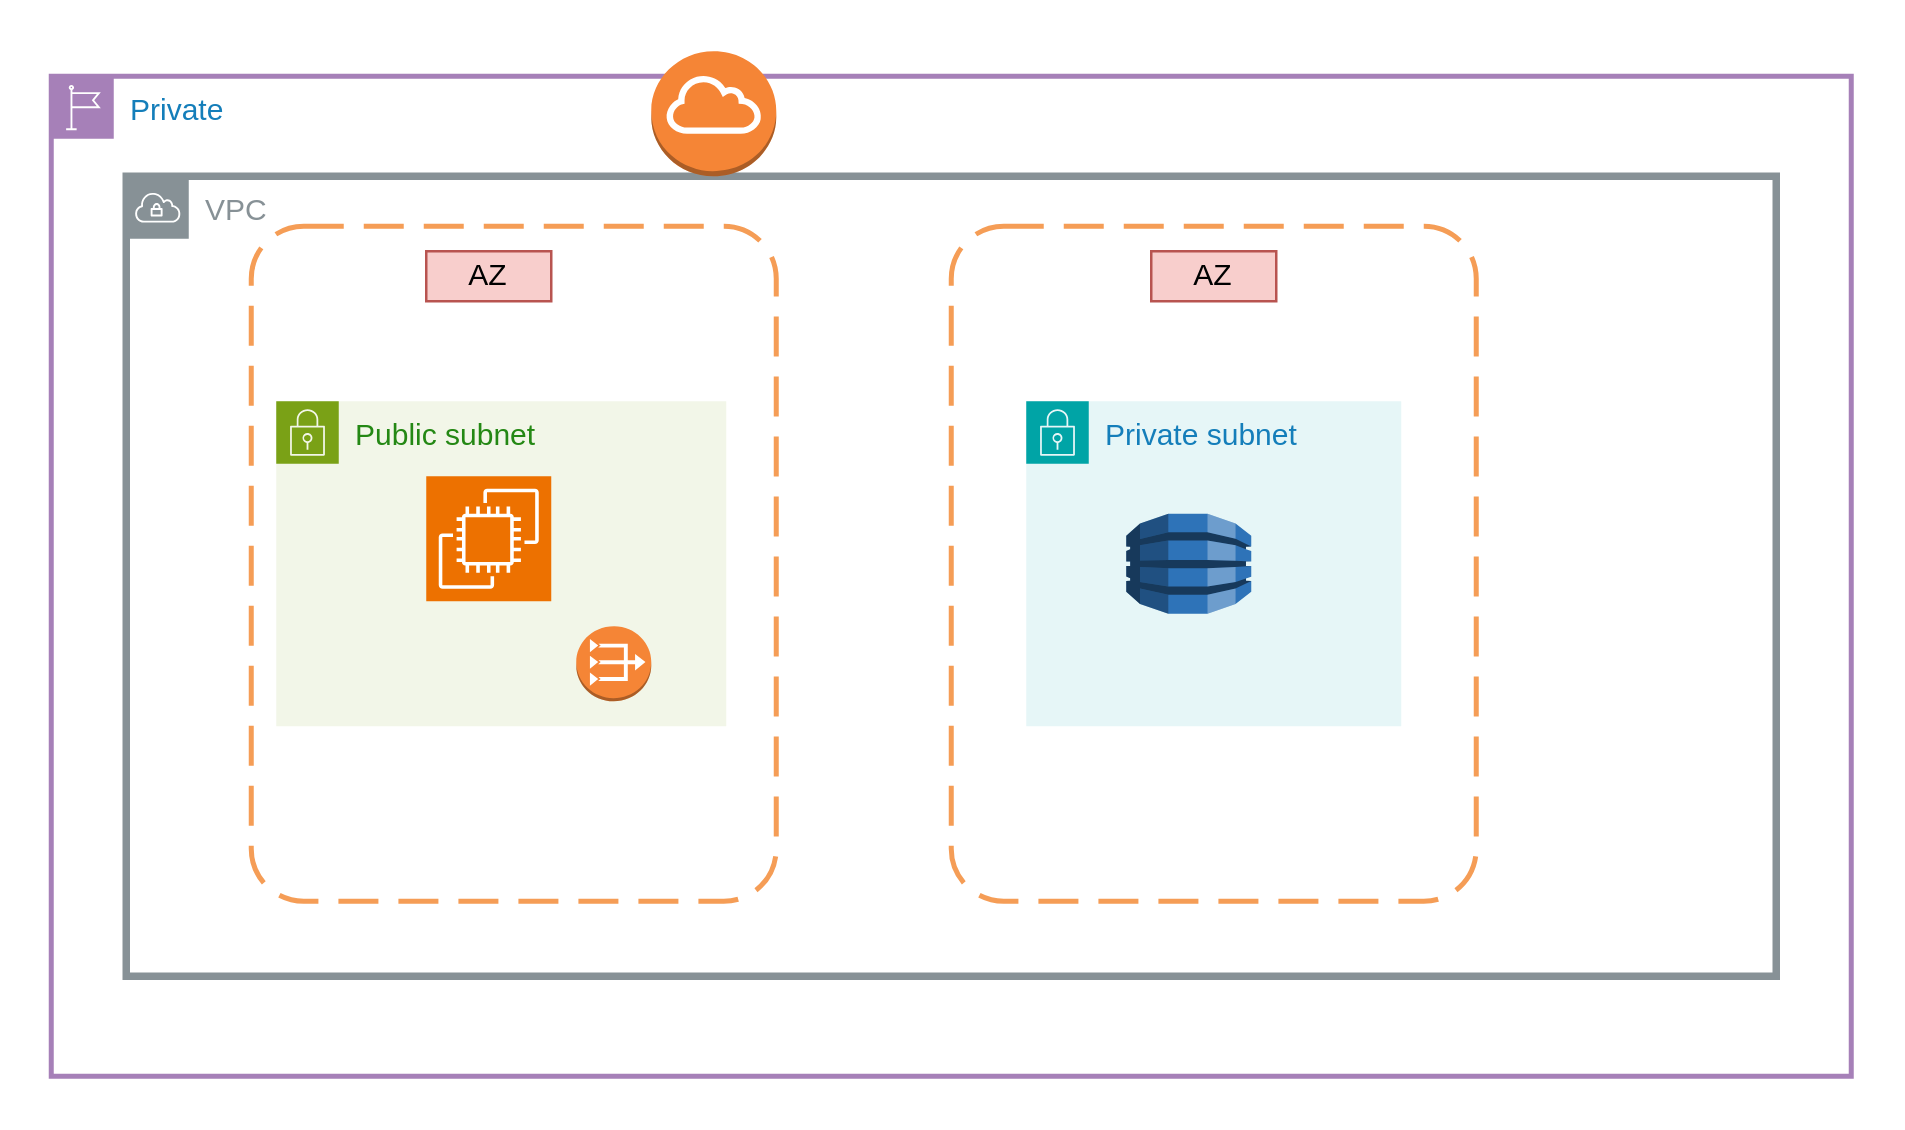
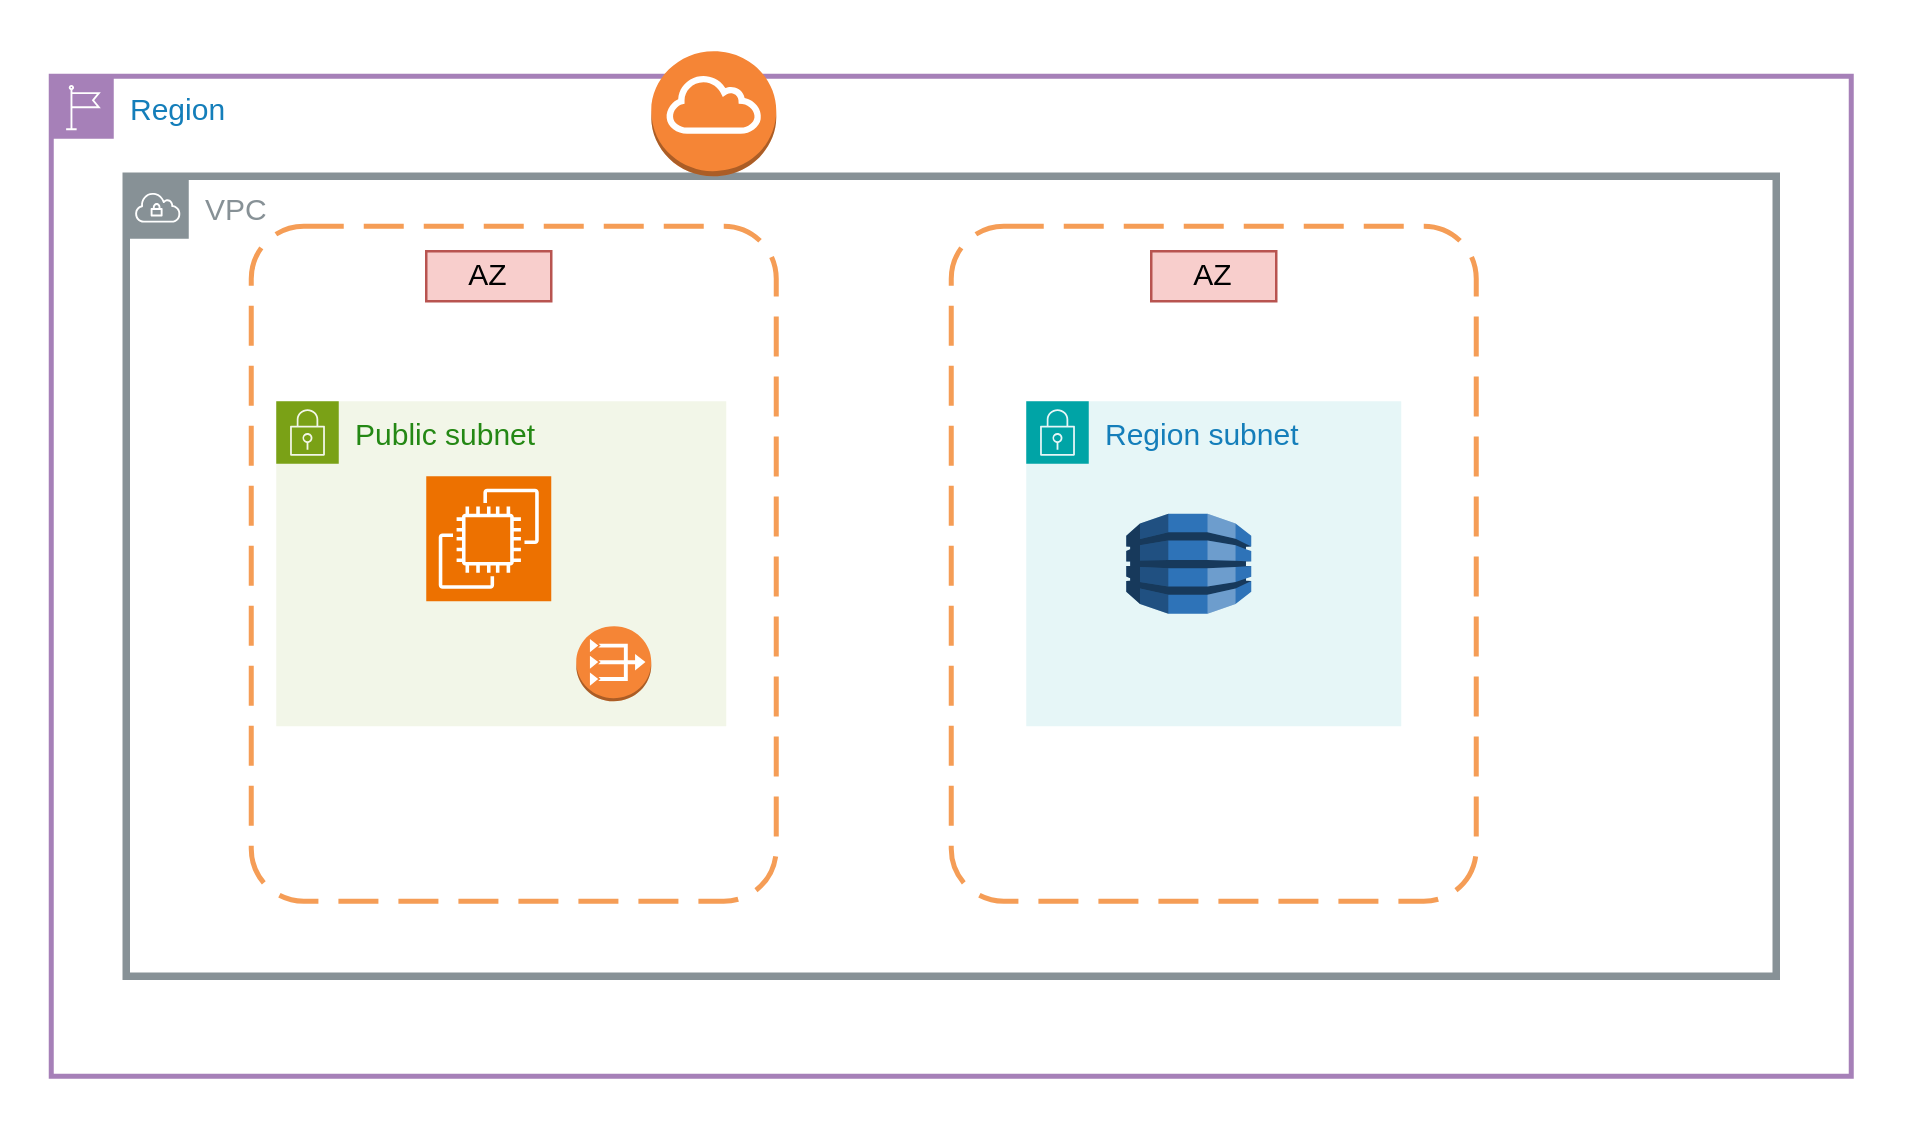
(186, 112) -> (178, 112)
(1216, 437) -> (1208, 437)
